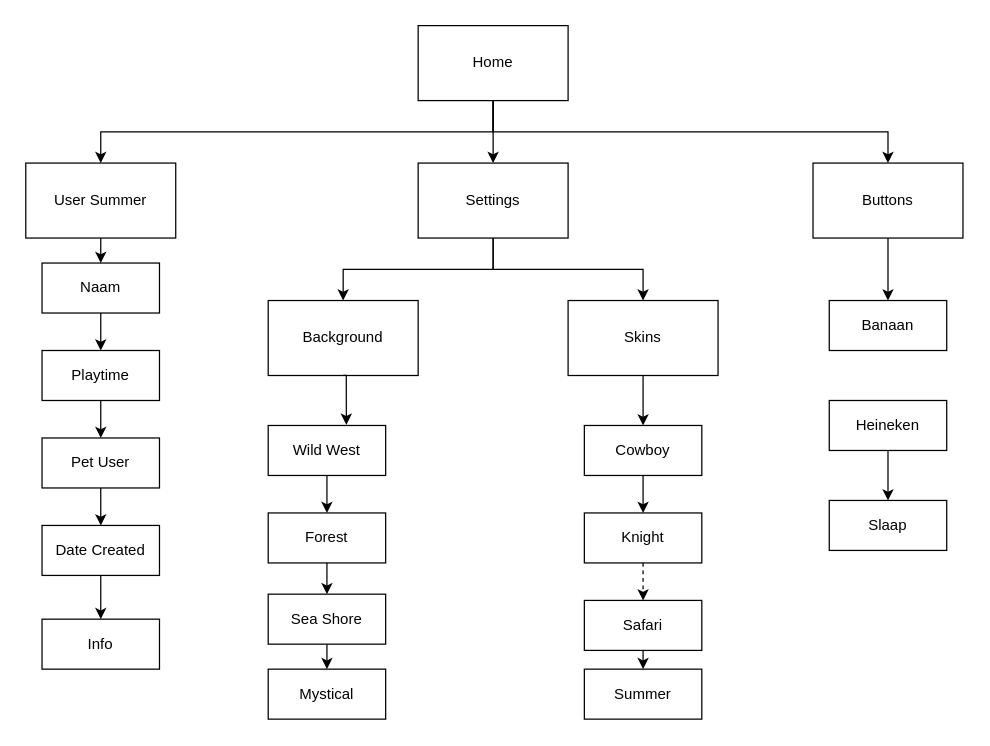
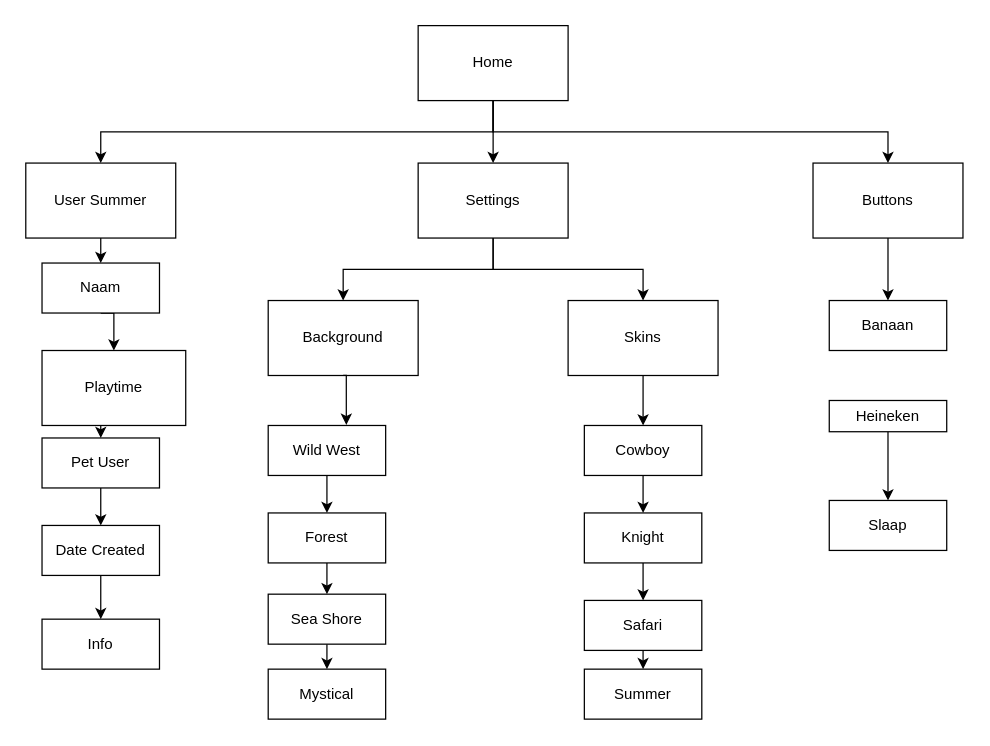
(101, 376) -> (114, 388)
(888, 426) -> (888, 416)
(643, 578) -> (643, 578)
